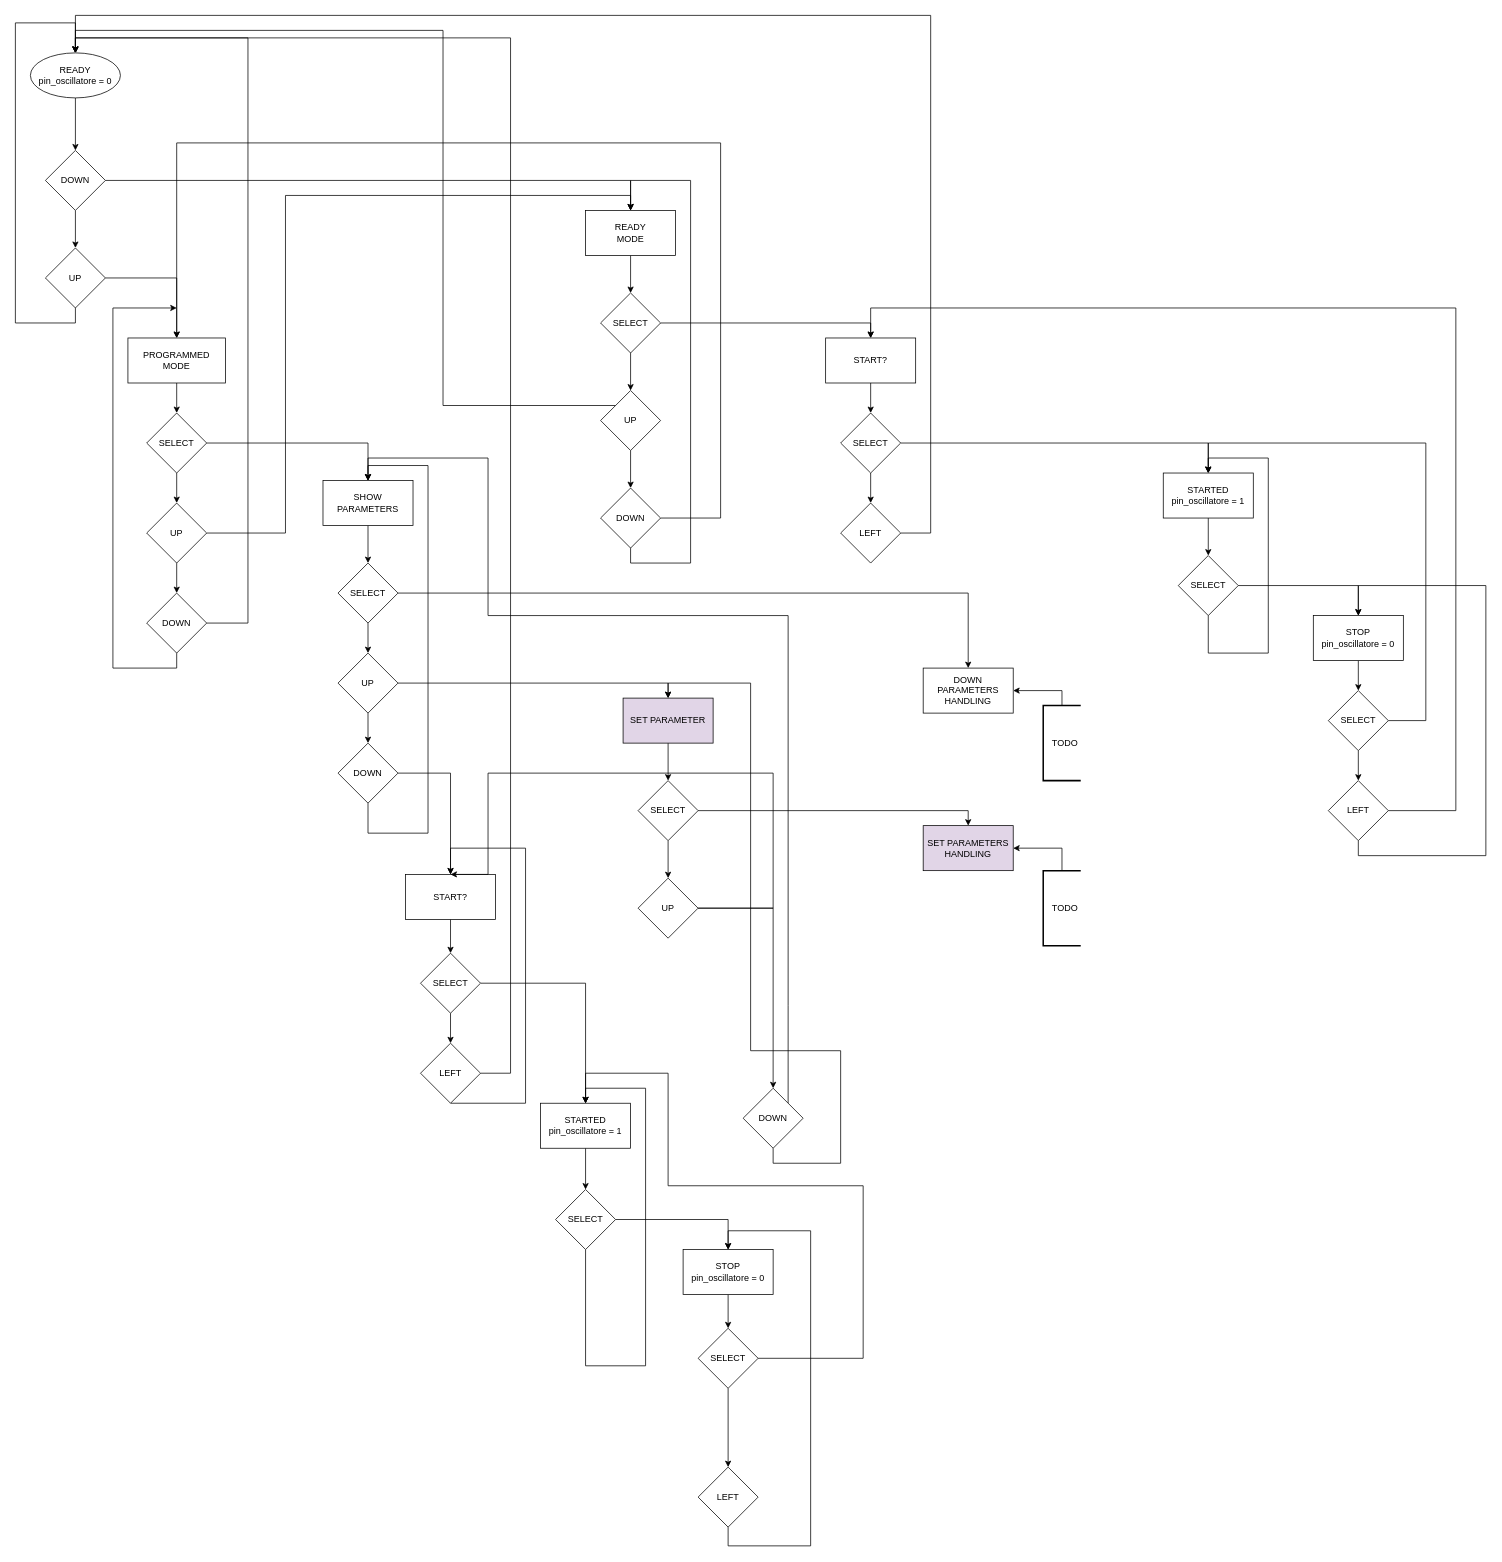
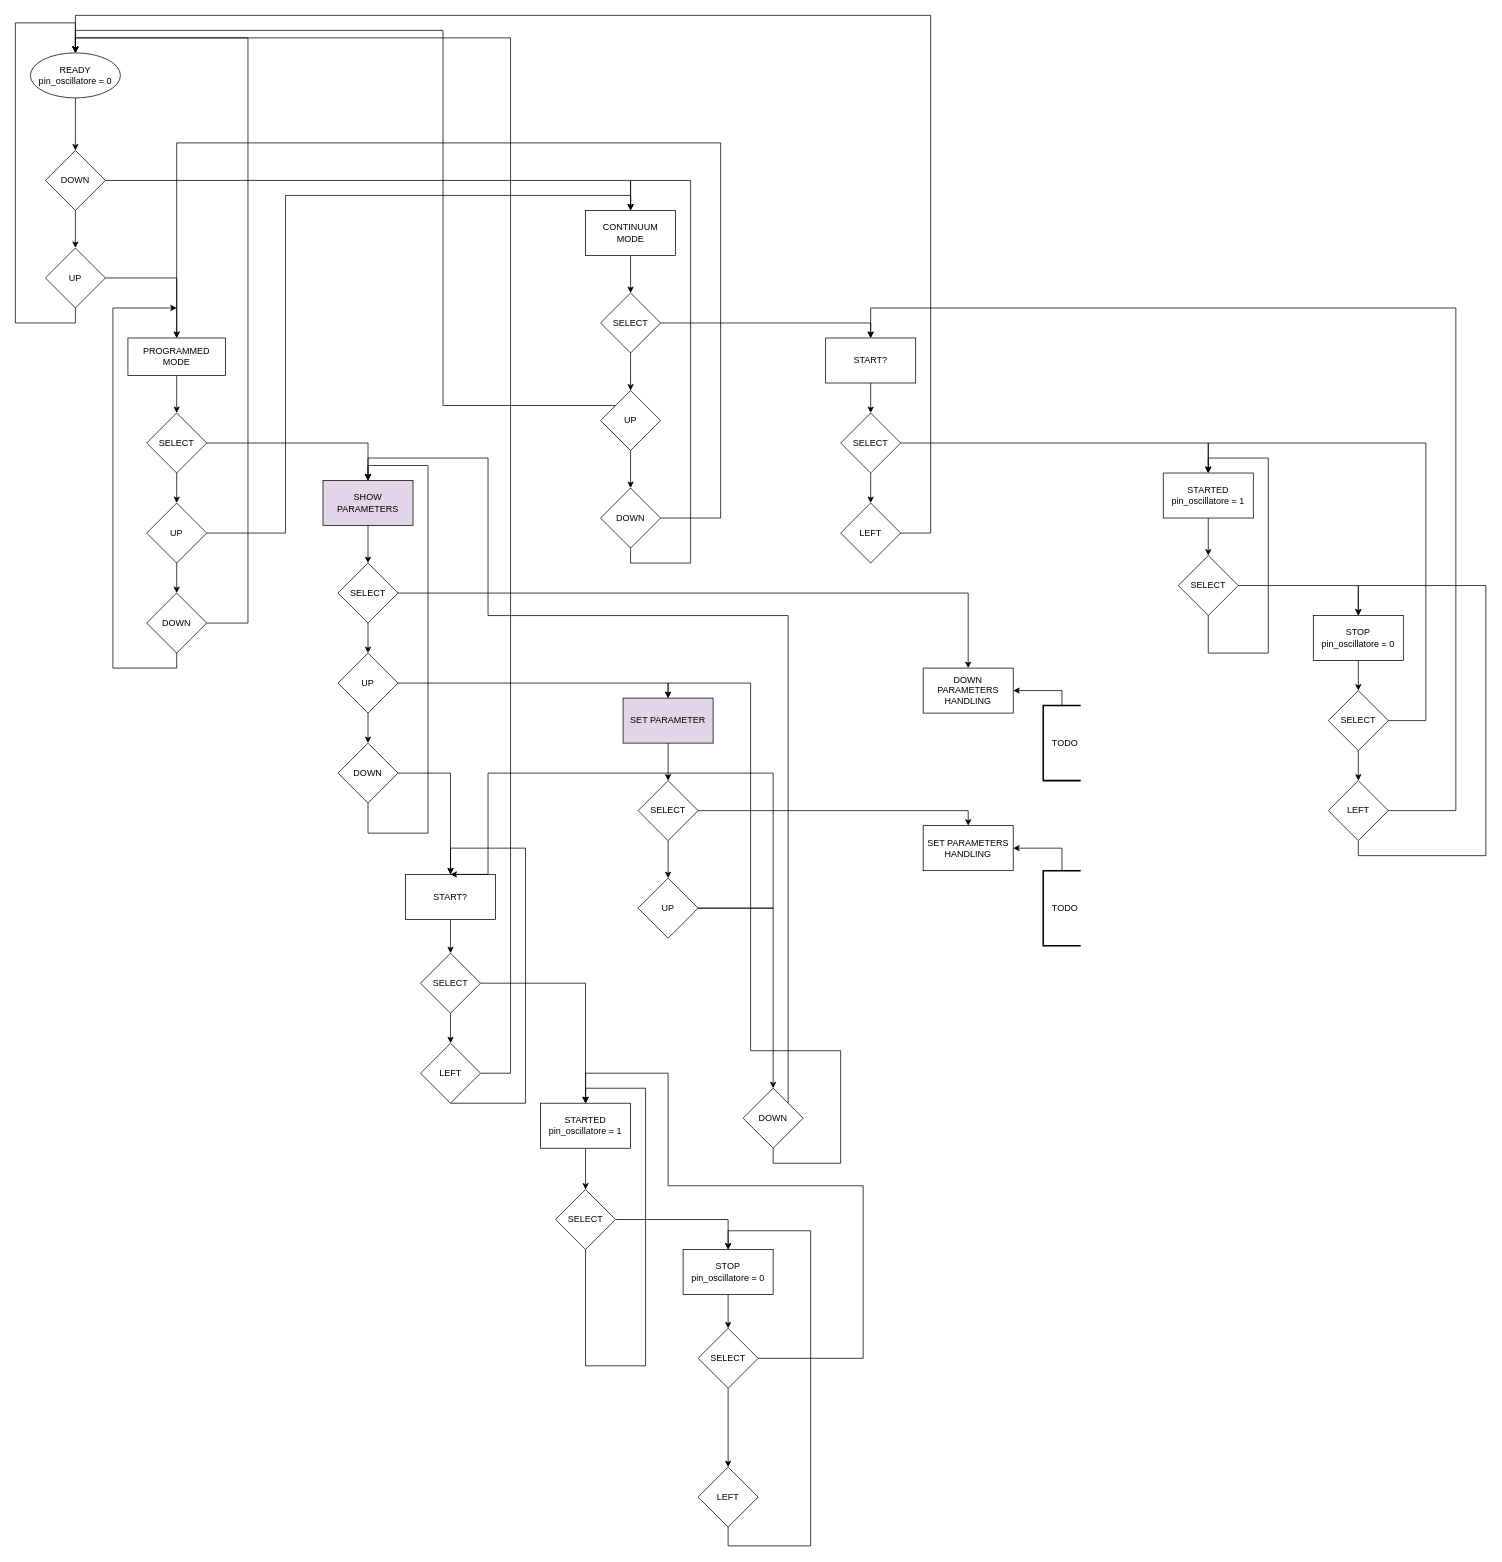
(630, 233) -> (630, 233)
(177, 360) -> (177, 357)
(368, 503) -> (368, 503)
(968, 848) -> (968, 848)
